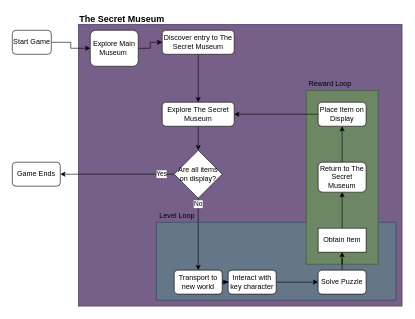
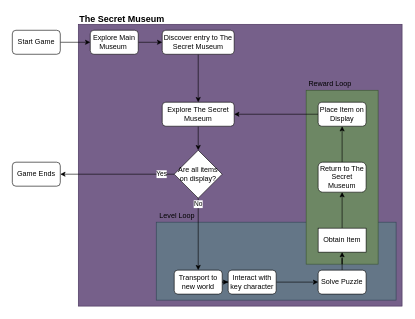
(32, 42) -> (36, 42)
(114, 48) -> (114, 42)
